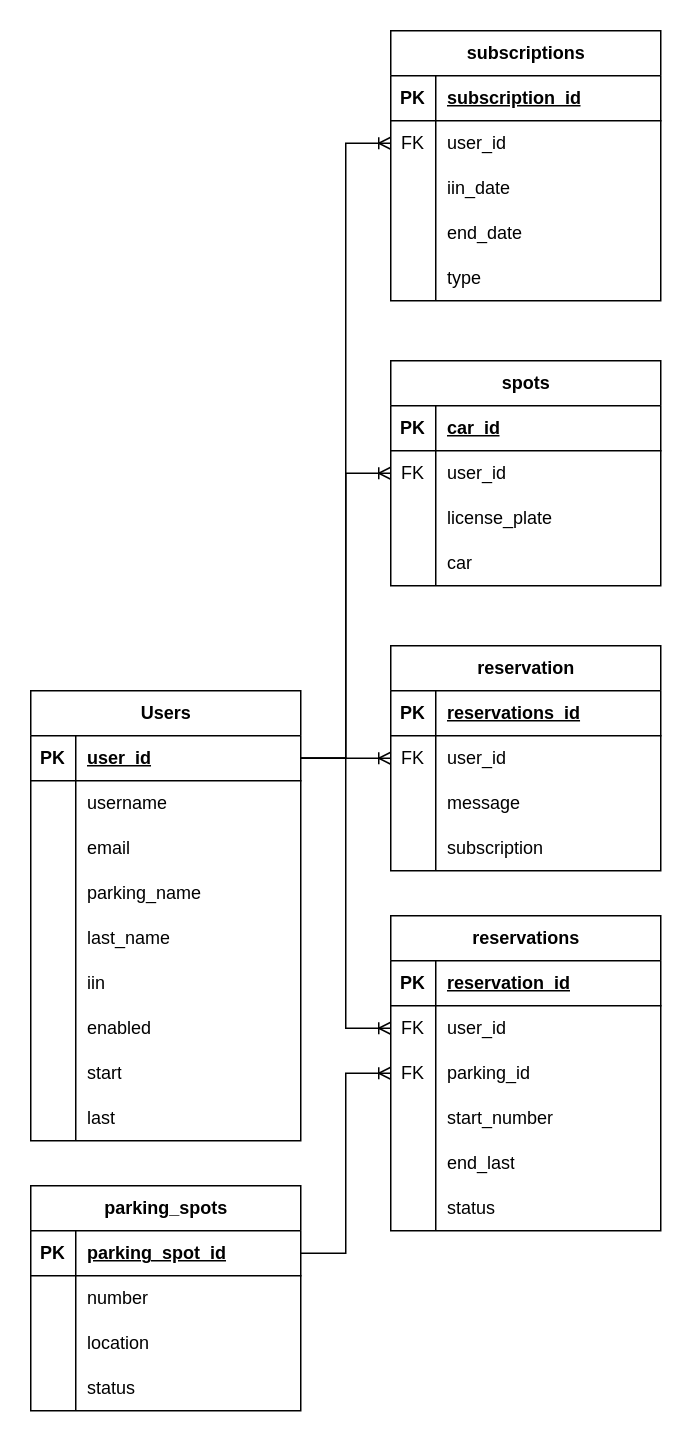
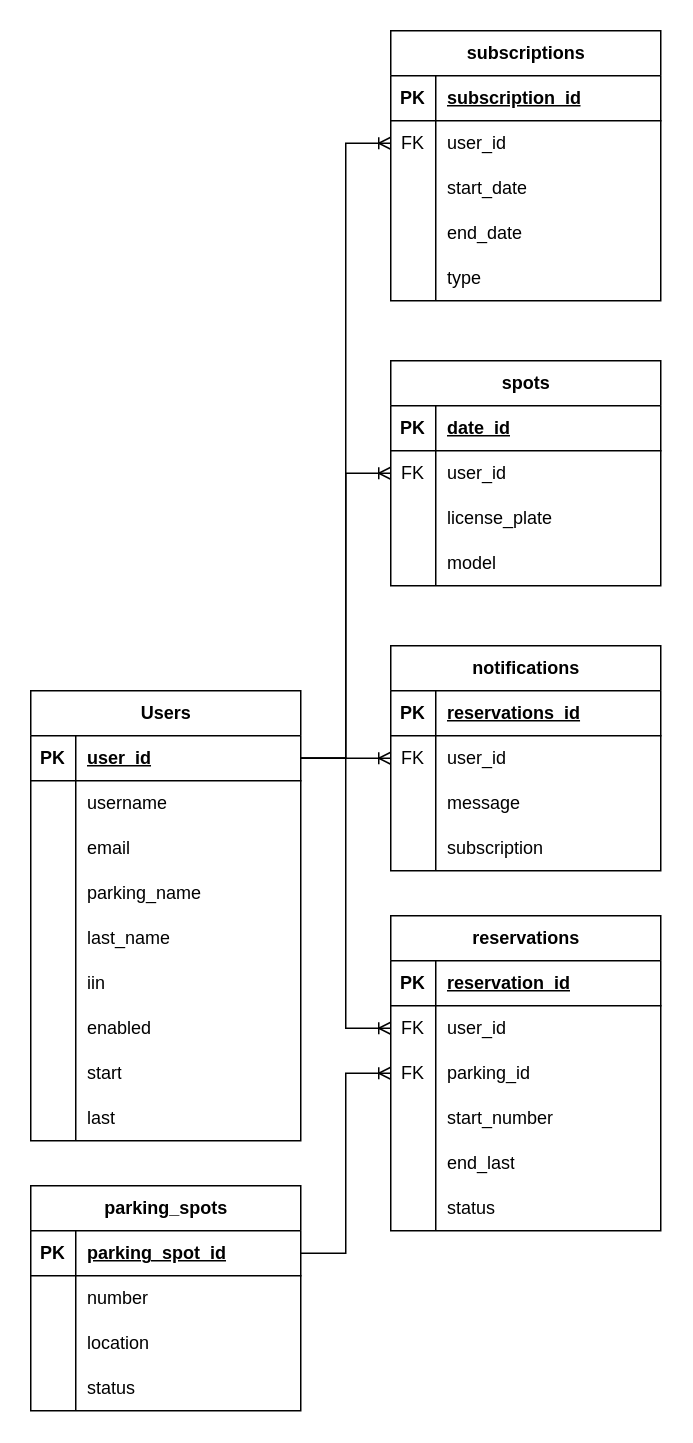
(483, 188) -> (498, 188)
(476, 428) -> (481, 428)
(463, 563) -> (471, 563)
(527, 668) -> (527, 668)
